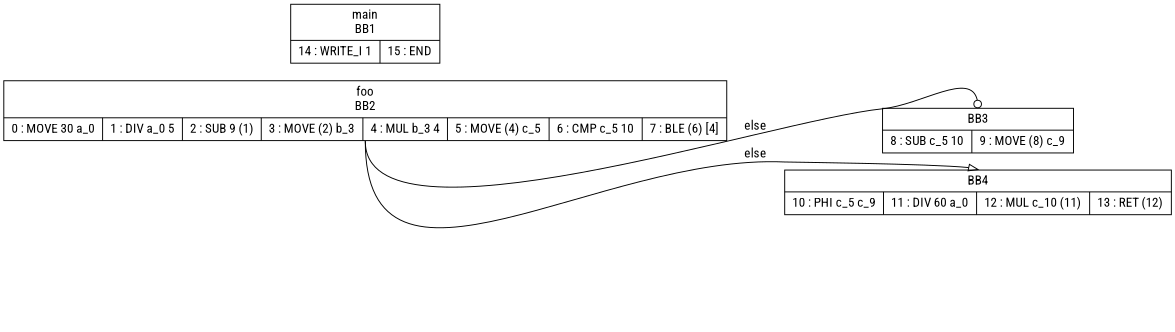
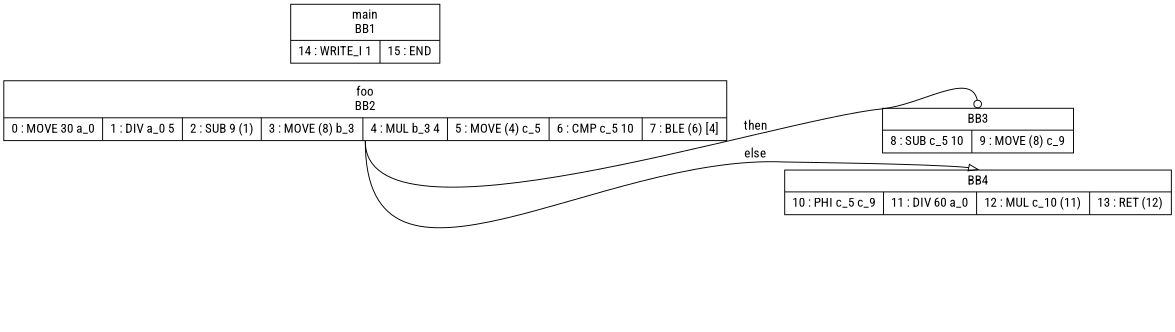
(756, 126) -> (756, 126)
(312, 129) -> (312, 129)
